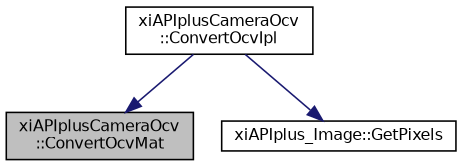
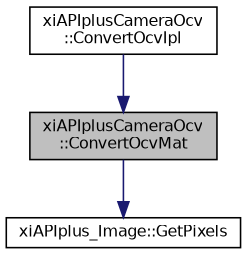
(278, 82) -> (123, 181)
